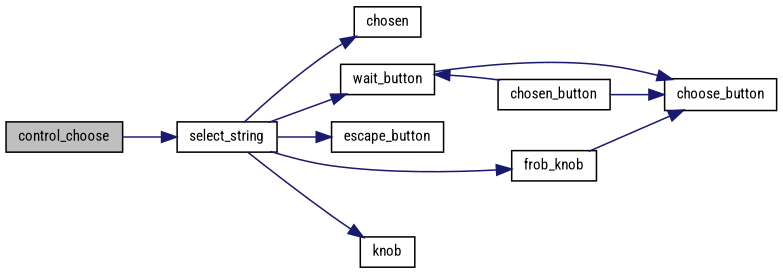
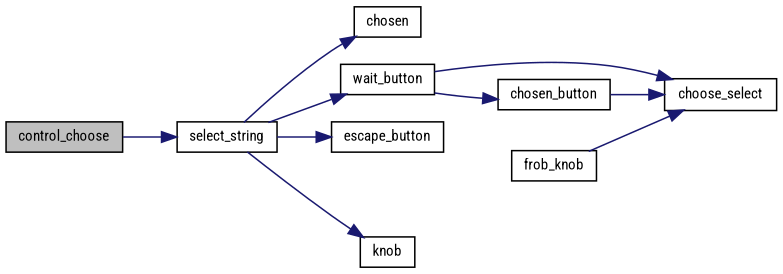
(475, 77) -> (459, 96)
(721, 95) -> (721, 95)
(382, 170) -> none
